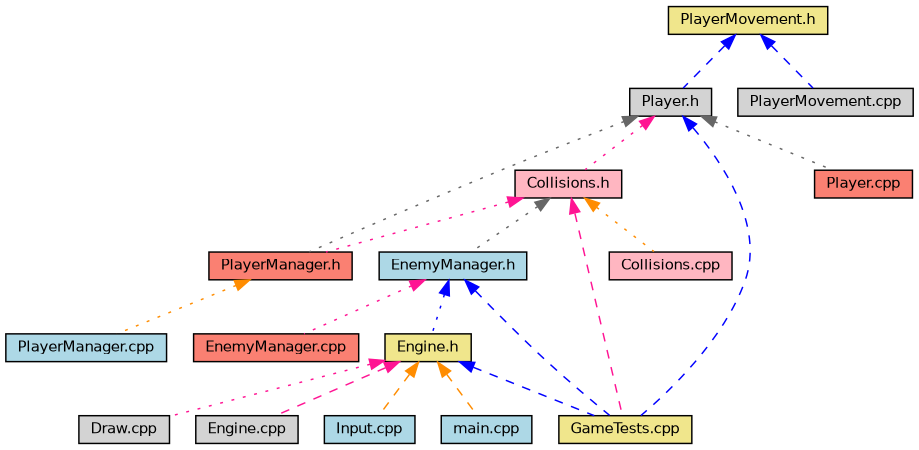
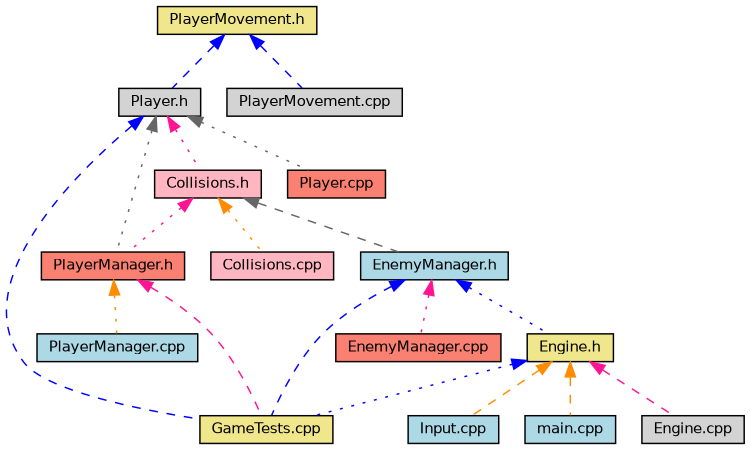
(505, 229) -> (328, 228)
(599, 315) -> (218, 341)
(534, 391) -> (413, 390)
(124, 430) -> none
